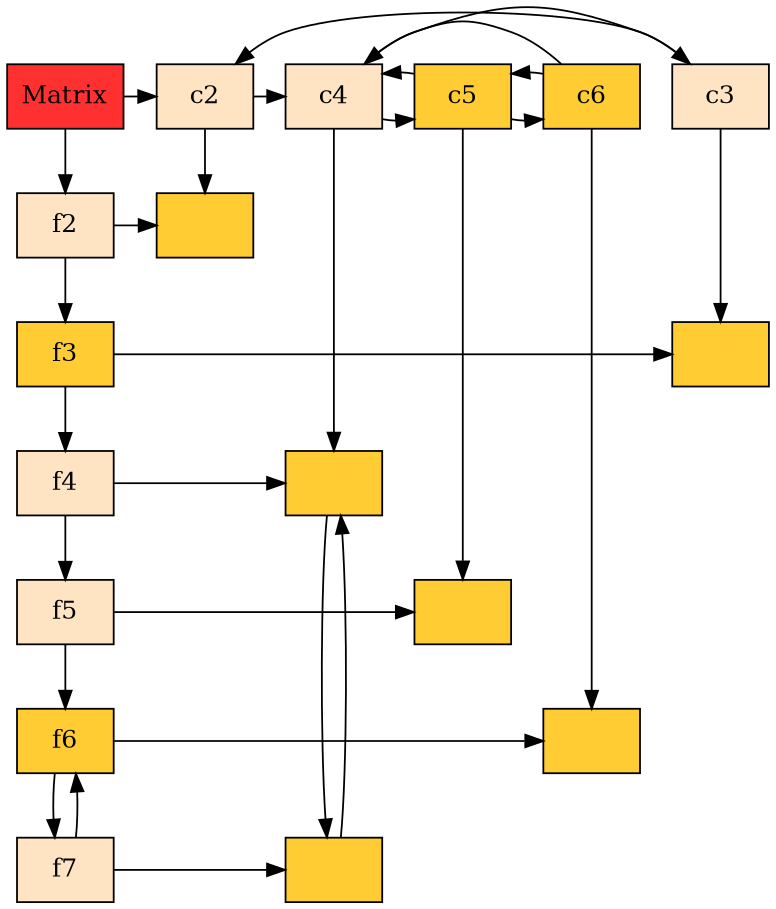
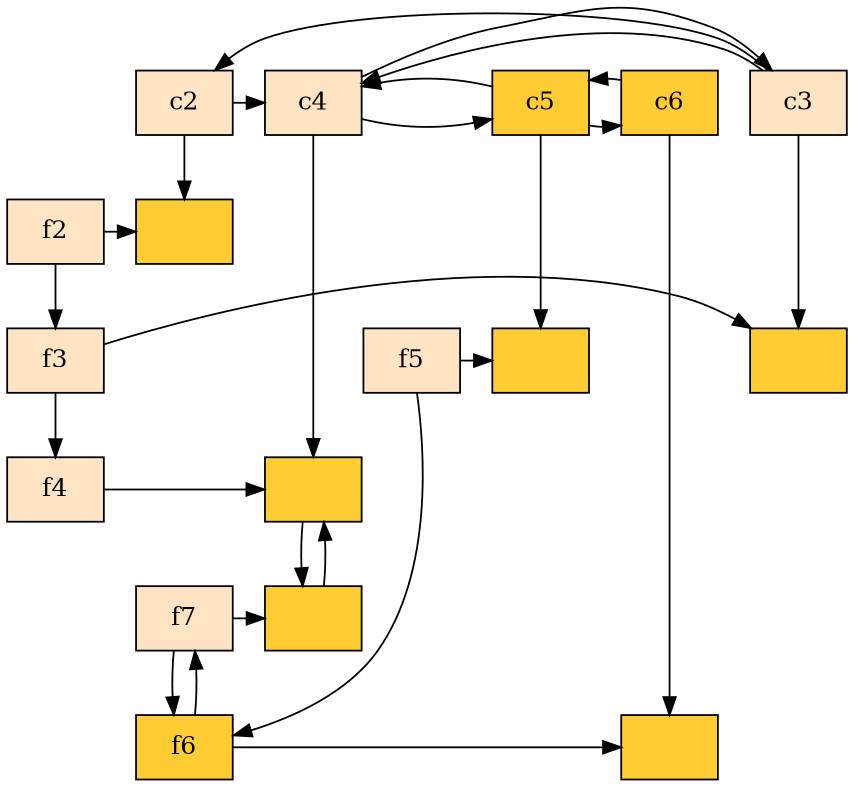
(487, 25) -> (572, 35)
(65, 96) -> none
(65, 354) -> (55, 361)
(65, 539) -> none
